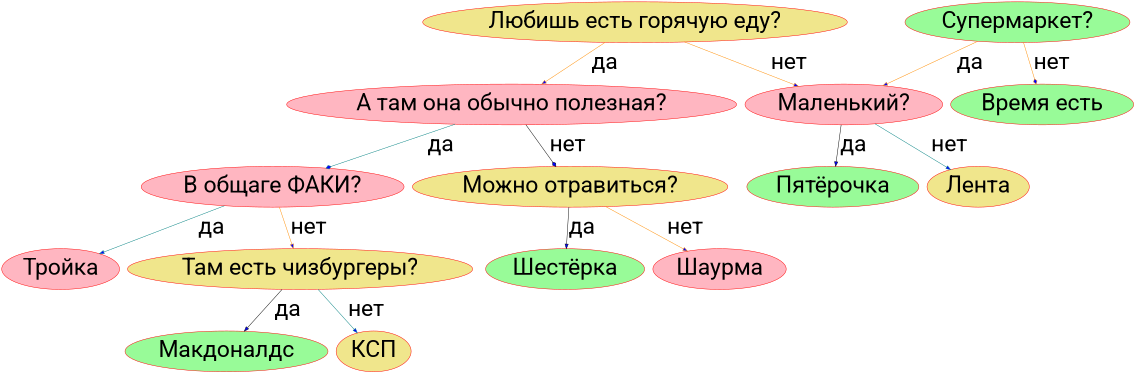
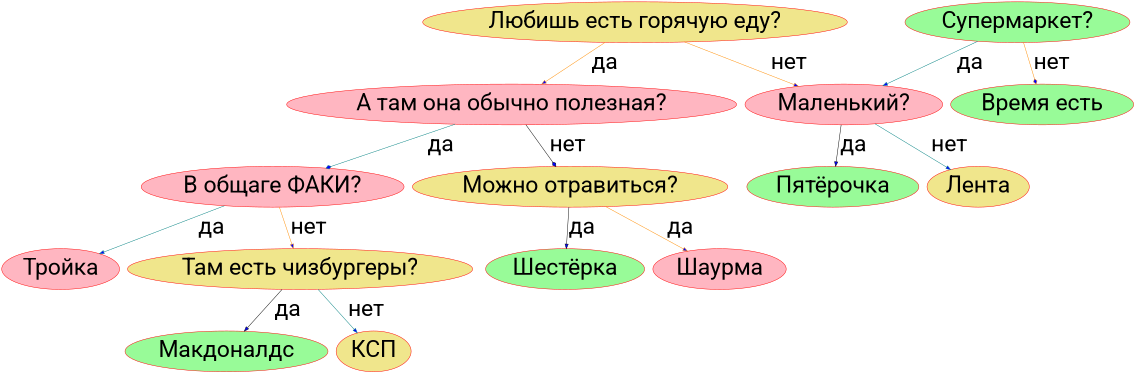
(932, 63) -> (932, 63)
(685, 228) -> (680, 228)
